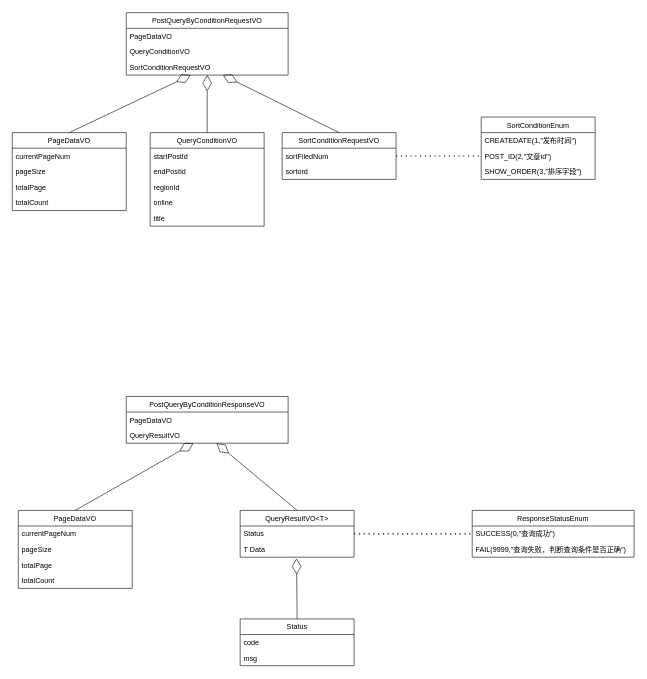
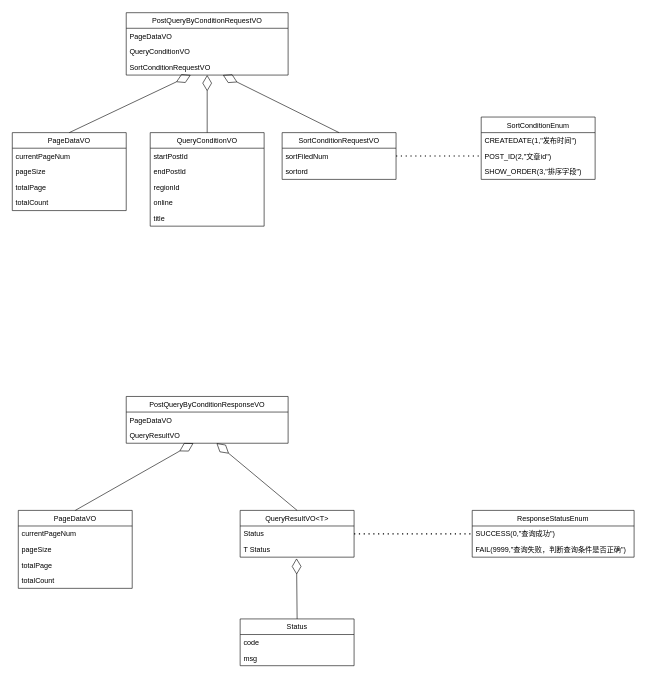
(255, 550) -> (259, 550)
